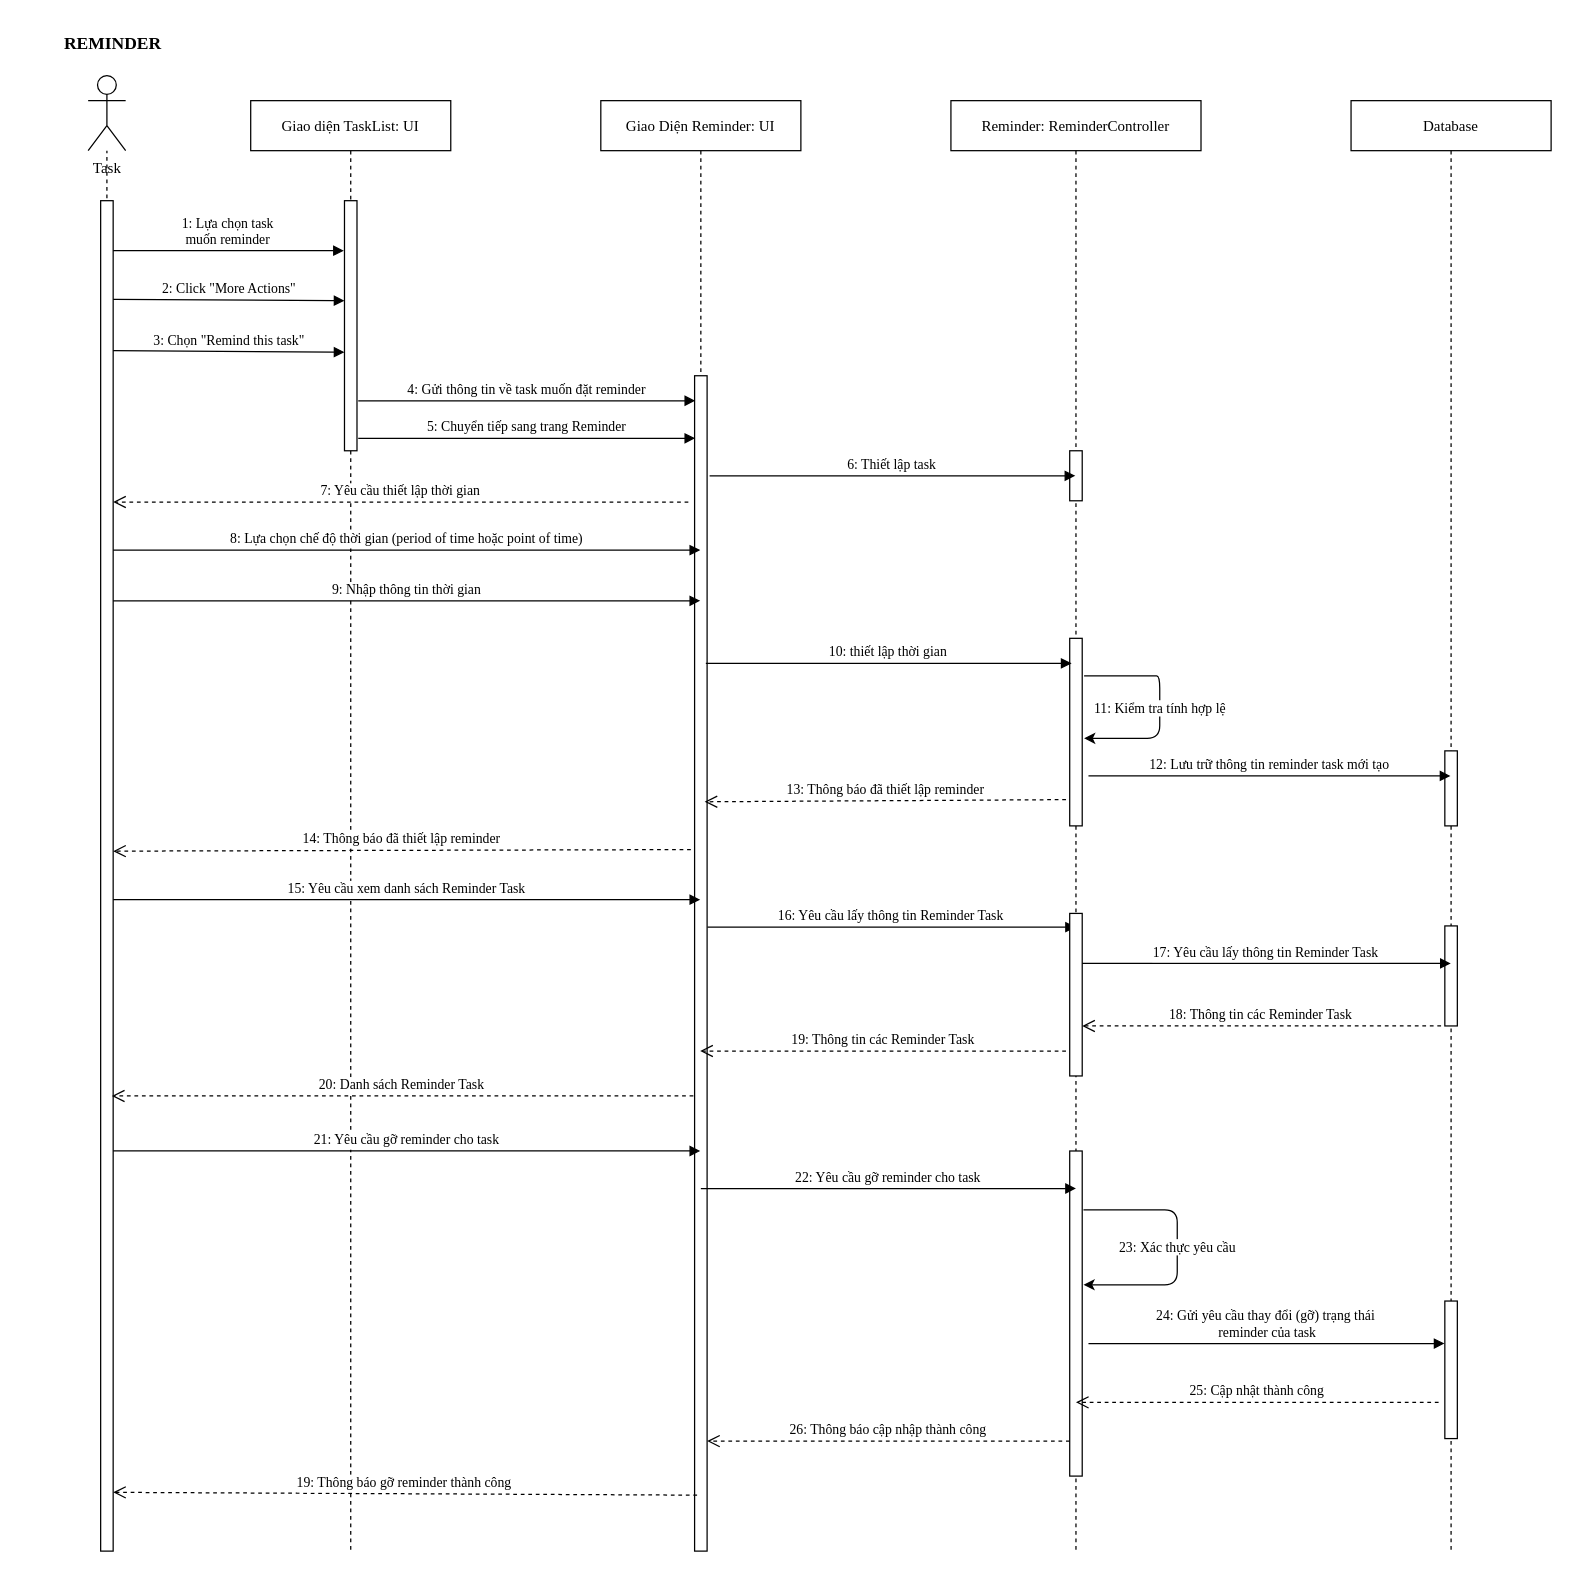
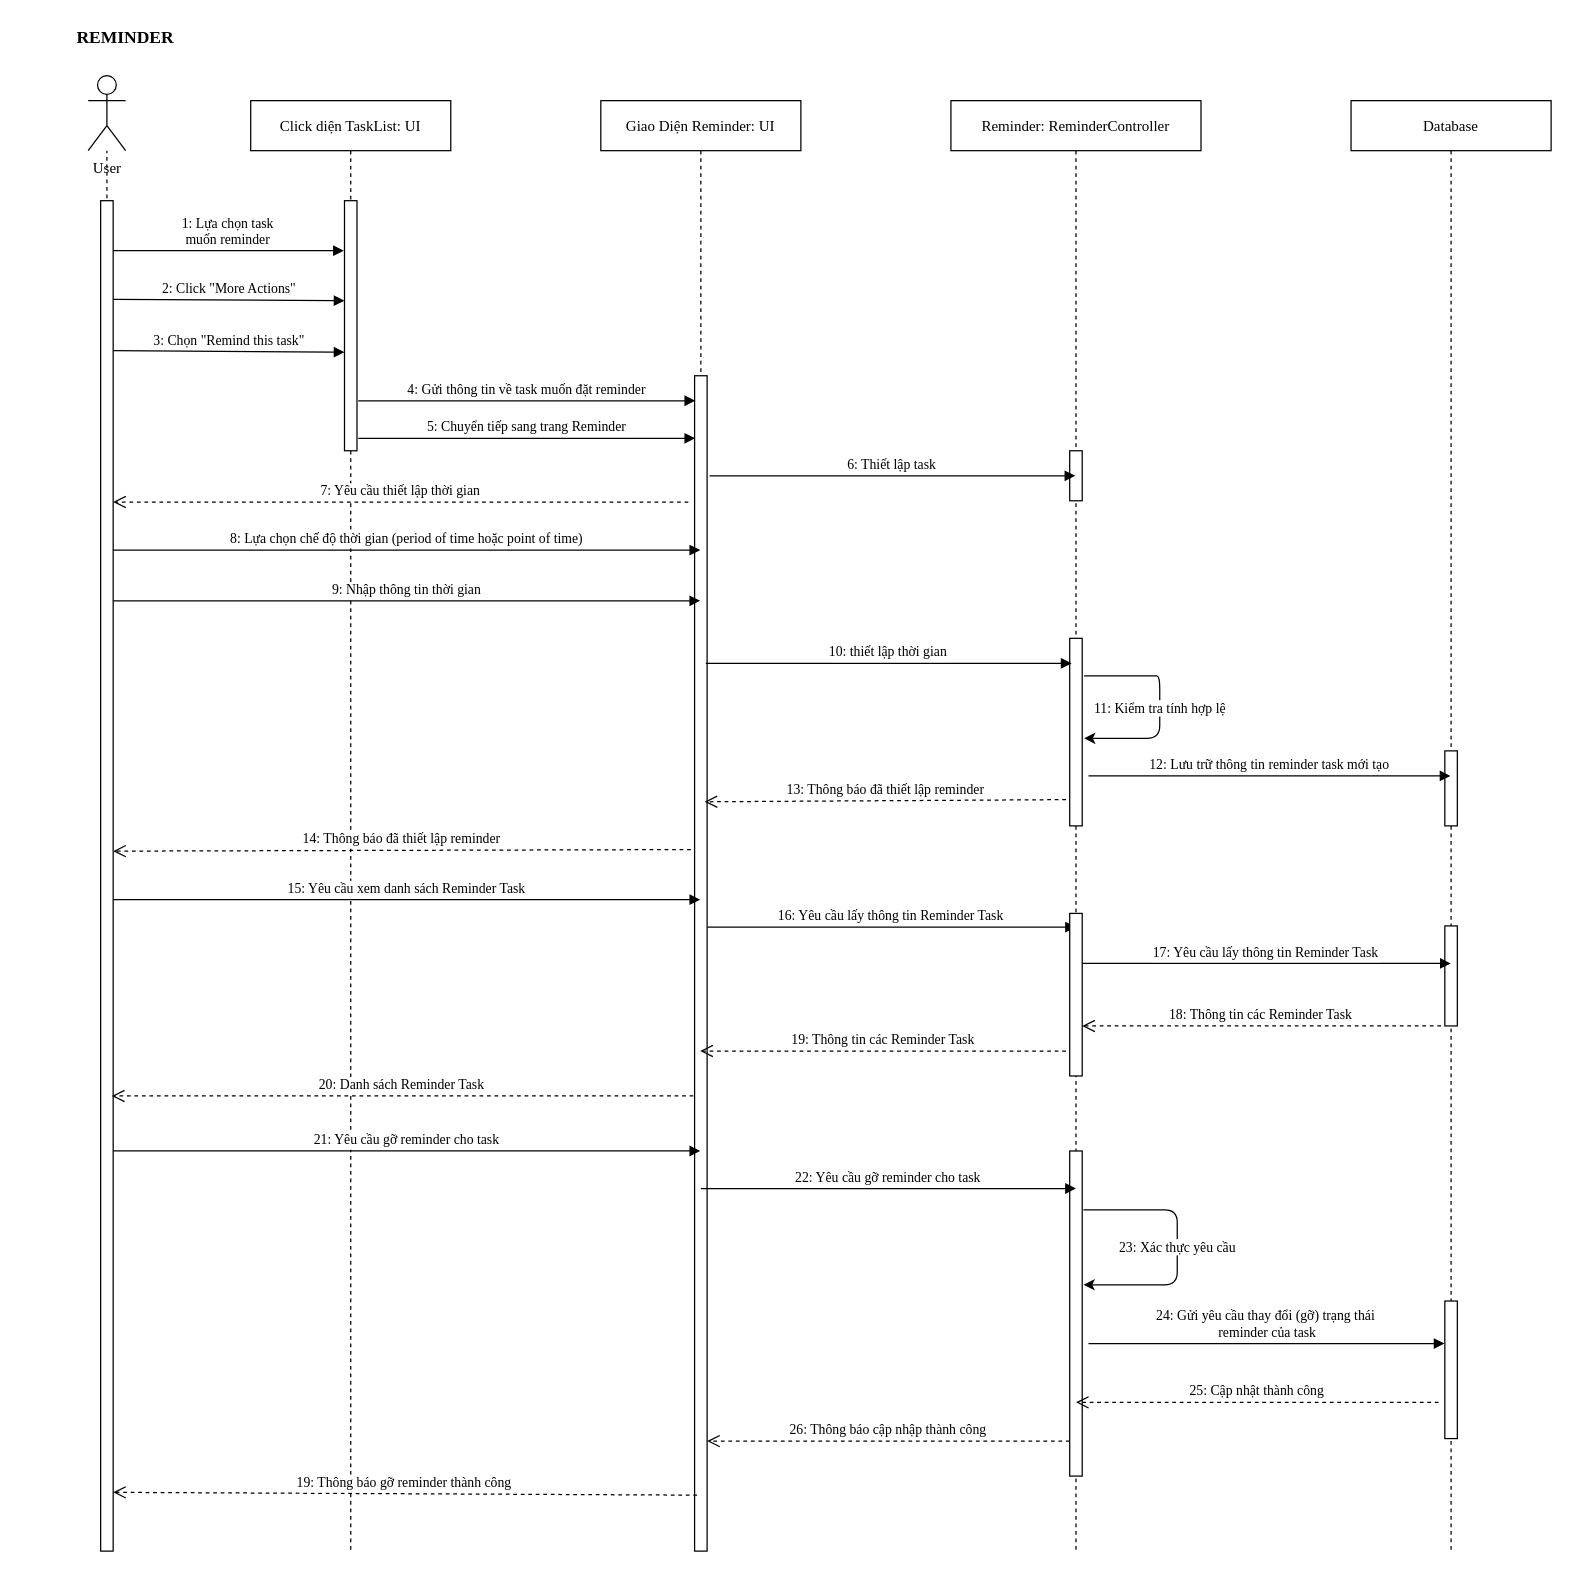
(113, 44) -> (126, 38)
(350, 126) -> (350, 126)
(108, 168) -> (108, 168)
